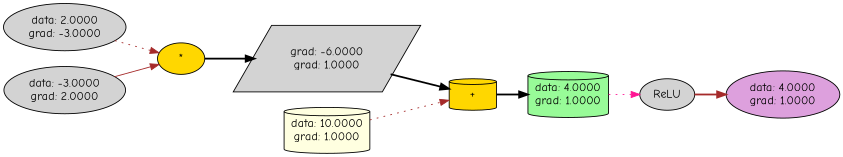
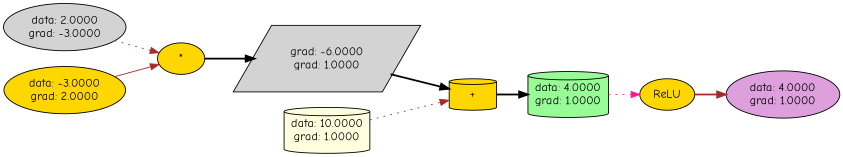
(65, 90) -> (65, 90)
(667, 94) -> (667, 94)
